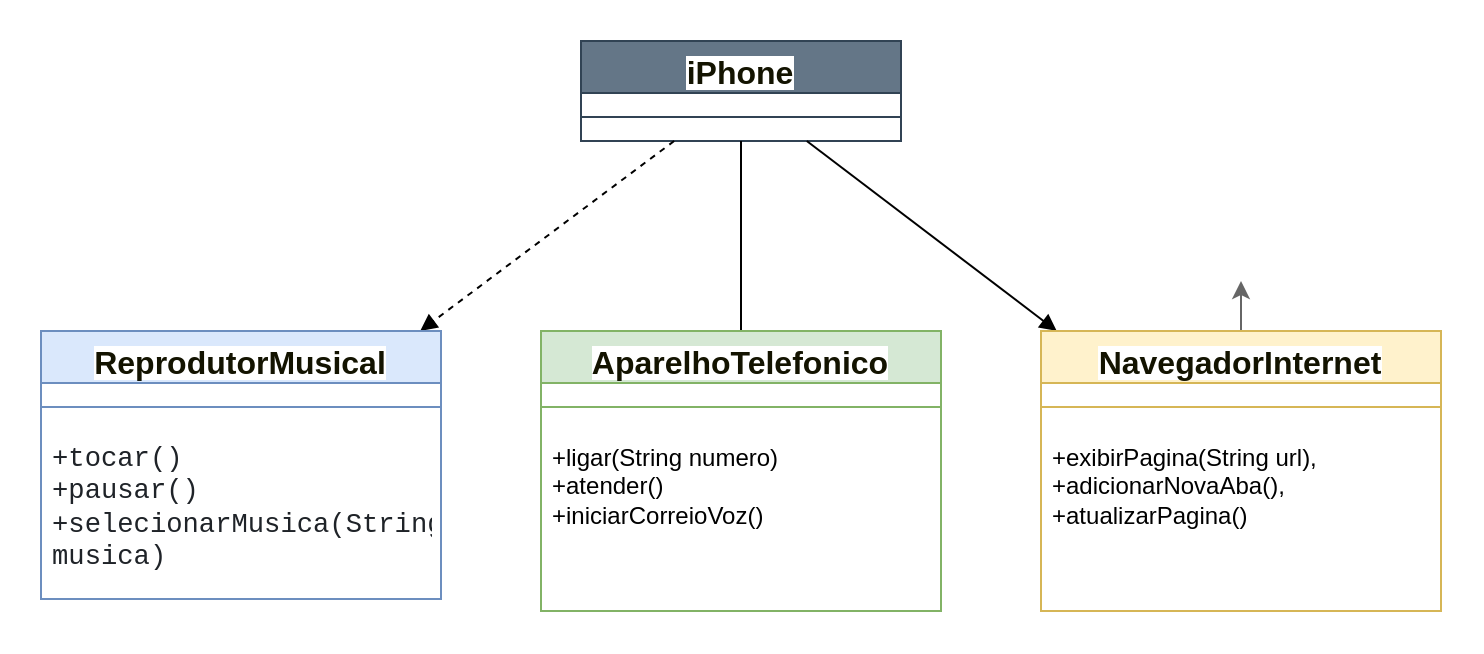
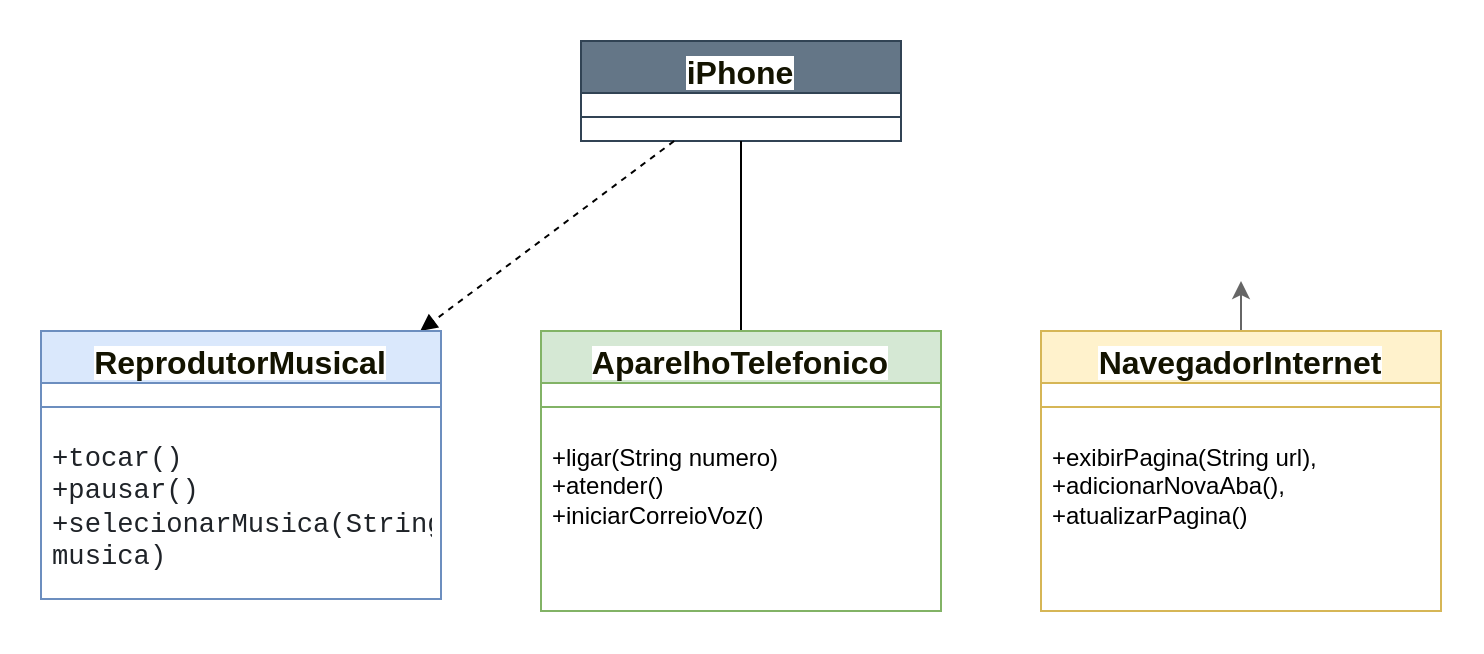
(927, 233) -> none
